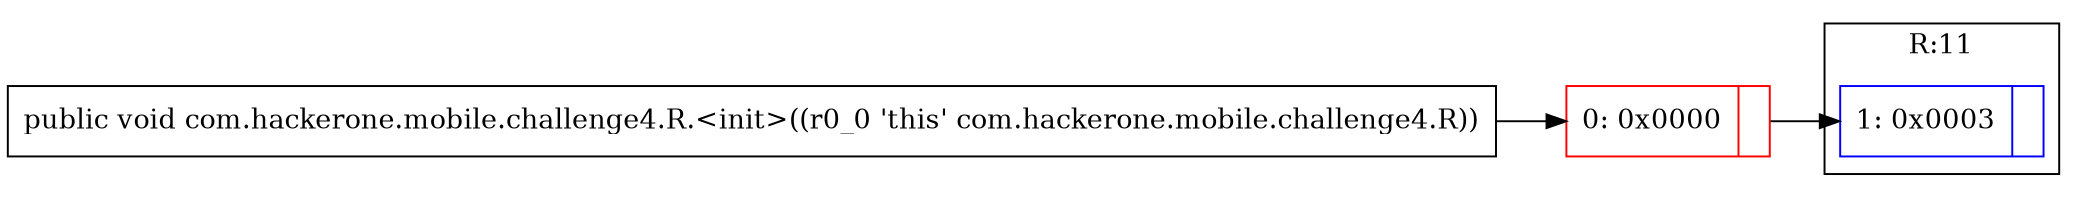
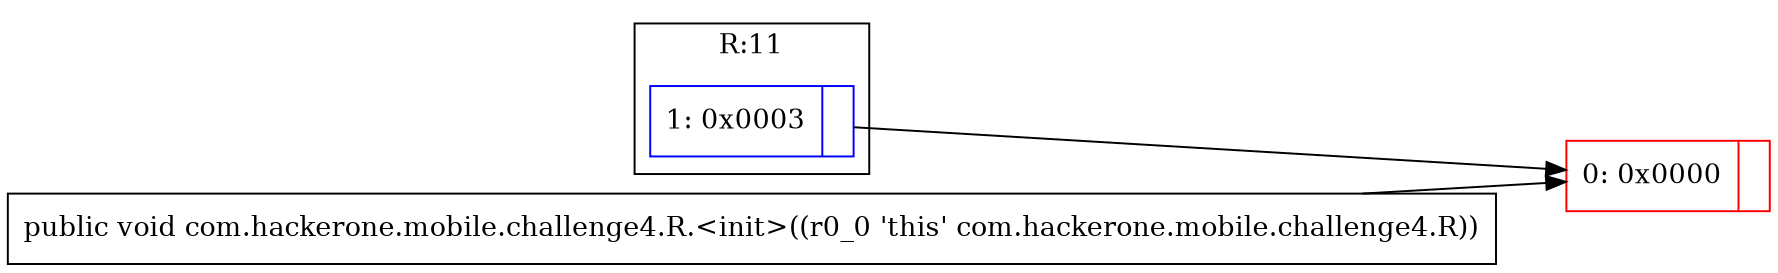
(1795, 121) -> (1200, 148)
